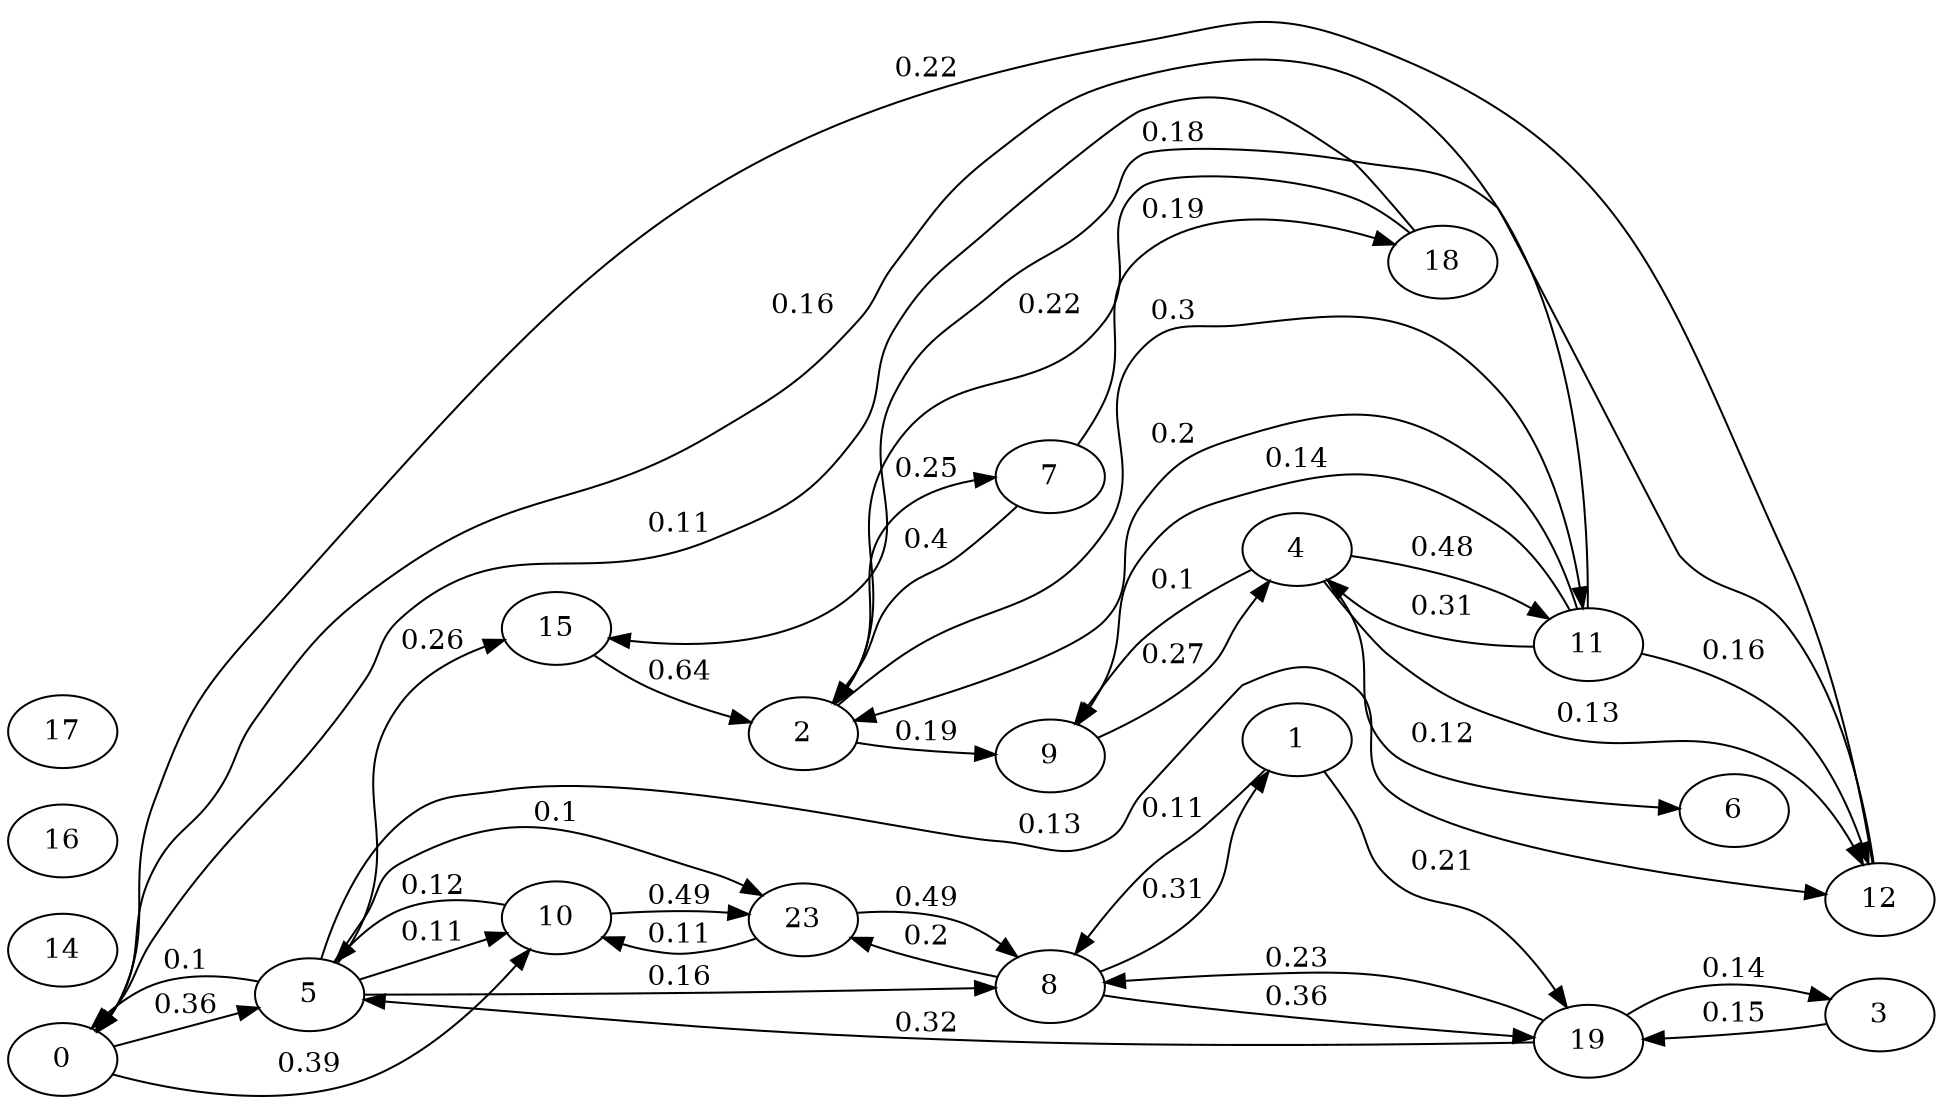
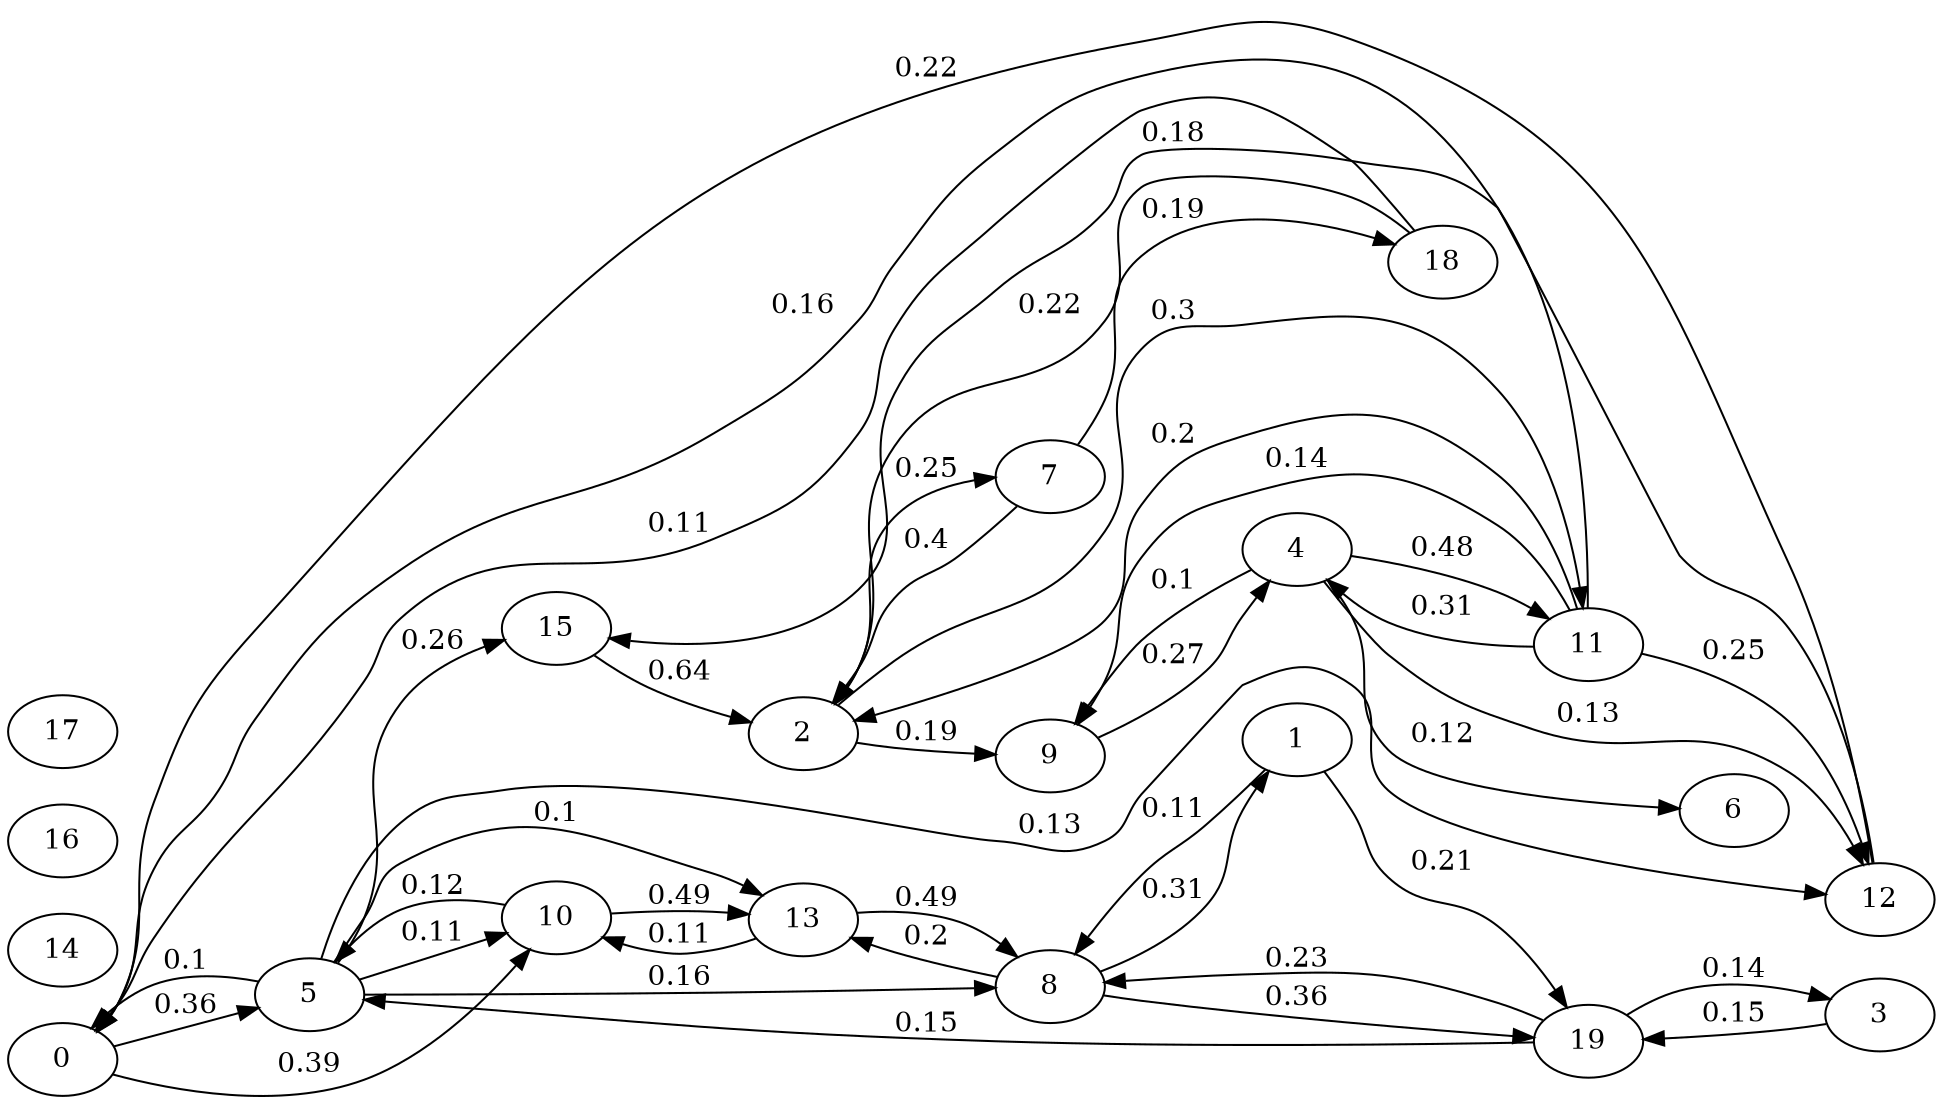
(1734, 652) -> (1734, 652)
(803, 920) -> (803, 920)
(927, 1024) -> (927, 1024)
